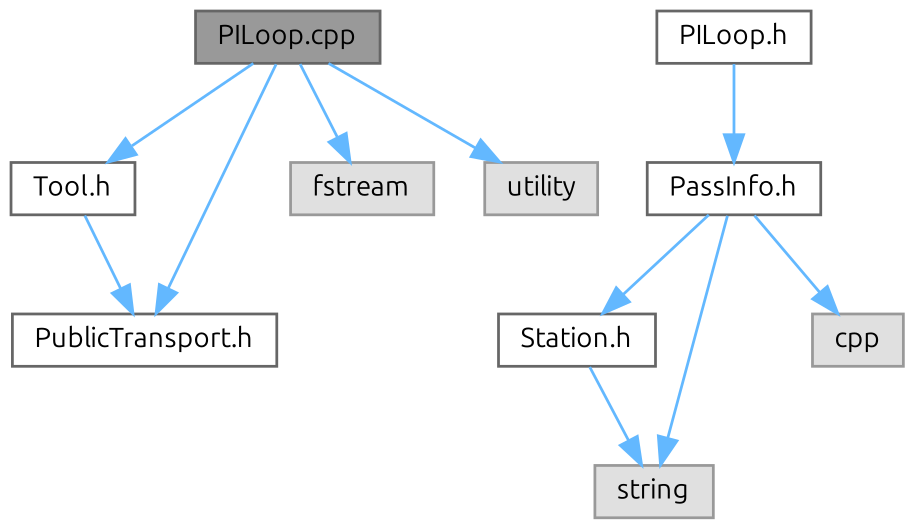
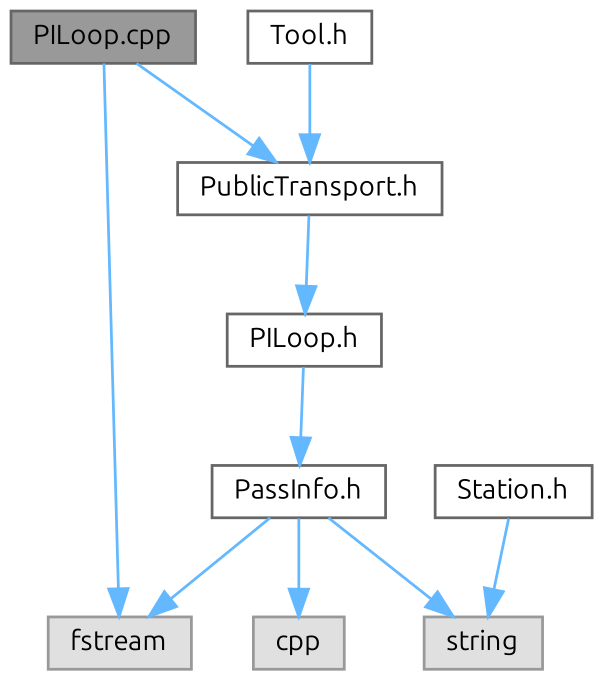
(193, 105) -> none
(541, 189) -> none
none -> (308, 251)
(666, 255) -> (220, 558)
